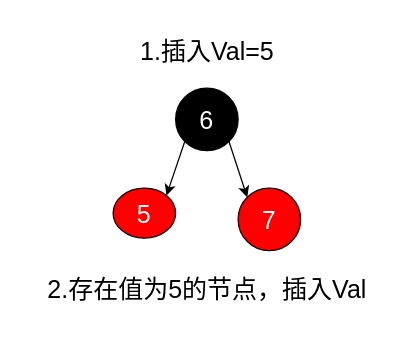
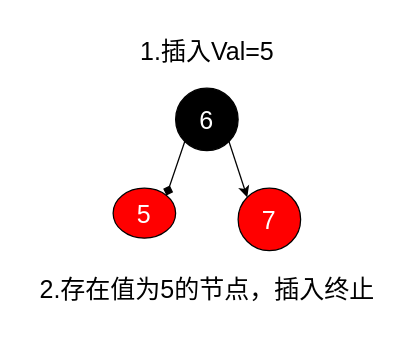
(170, 186) -> (170, 185)
(208, 288) -> (208, 288)
